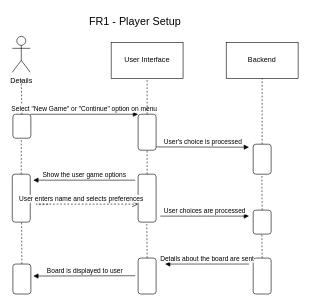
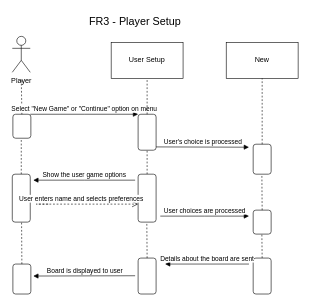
(135, 21) -> (135, 21)
(147, 60) -> (147, 60)
(263, 60) -> (263, 60)
(22, 81) -> (22, 81)
